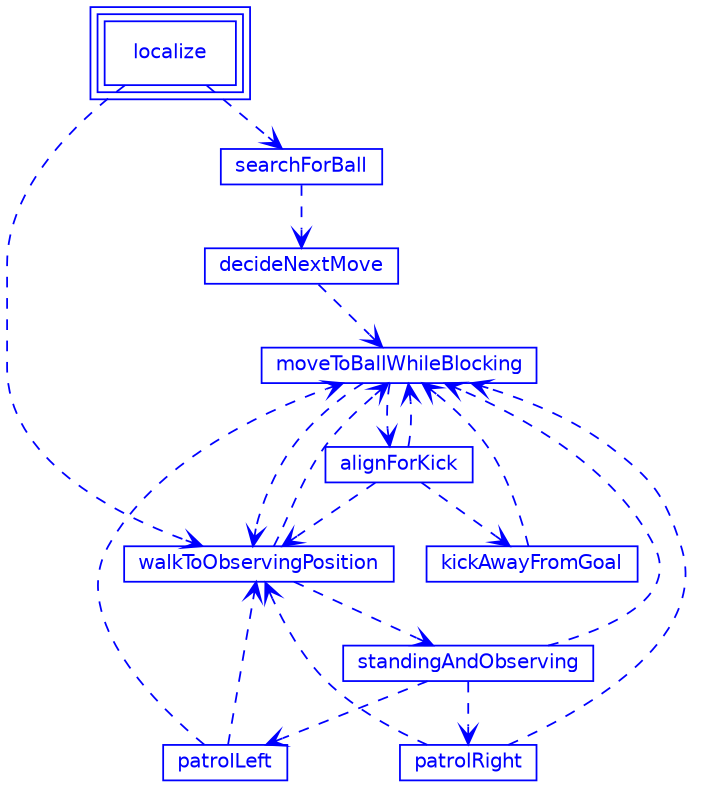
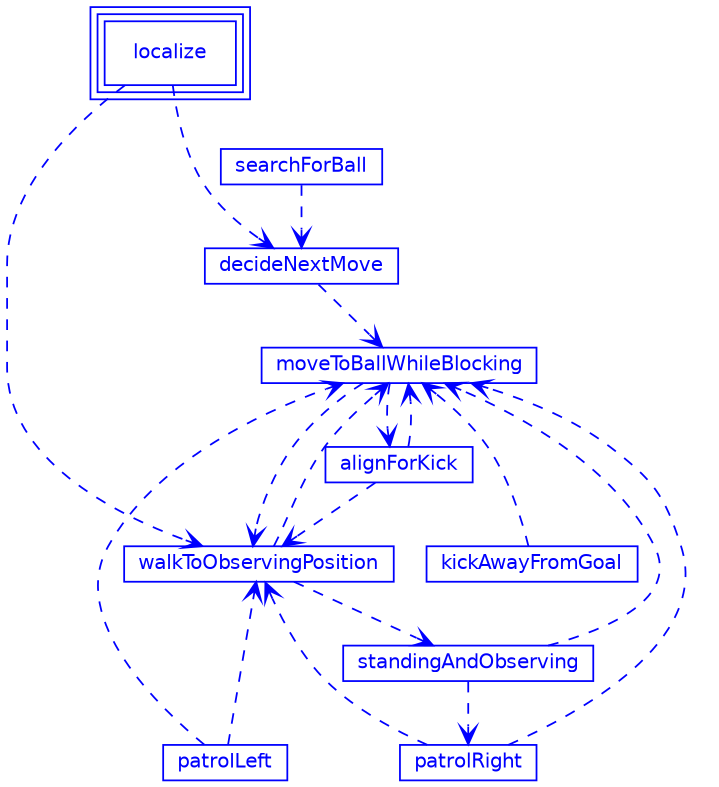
(237, 111) -> (197, 172)
(459, 509) -> none
(344, 714) -> none
